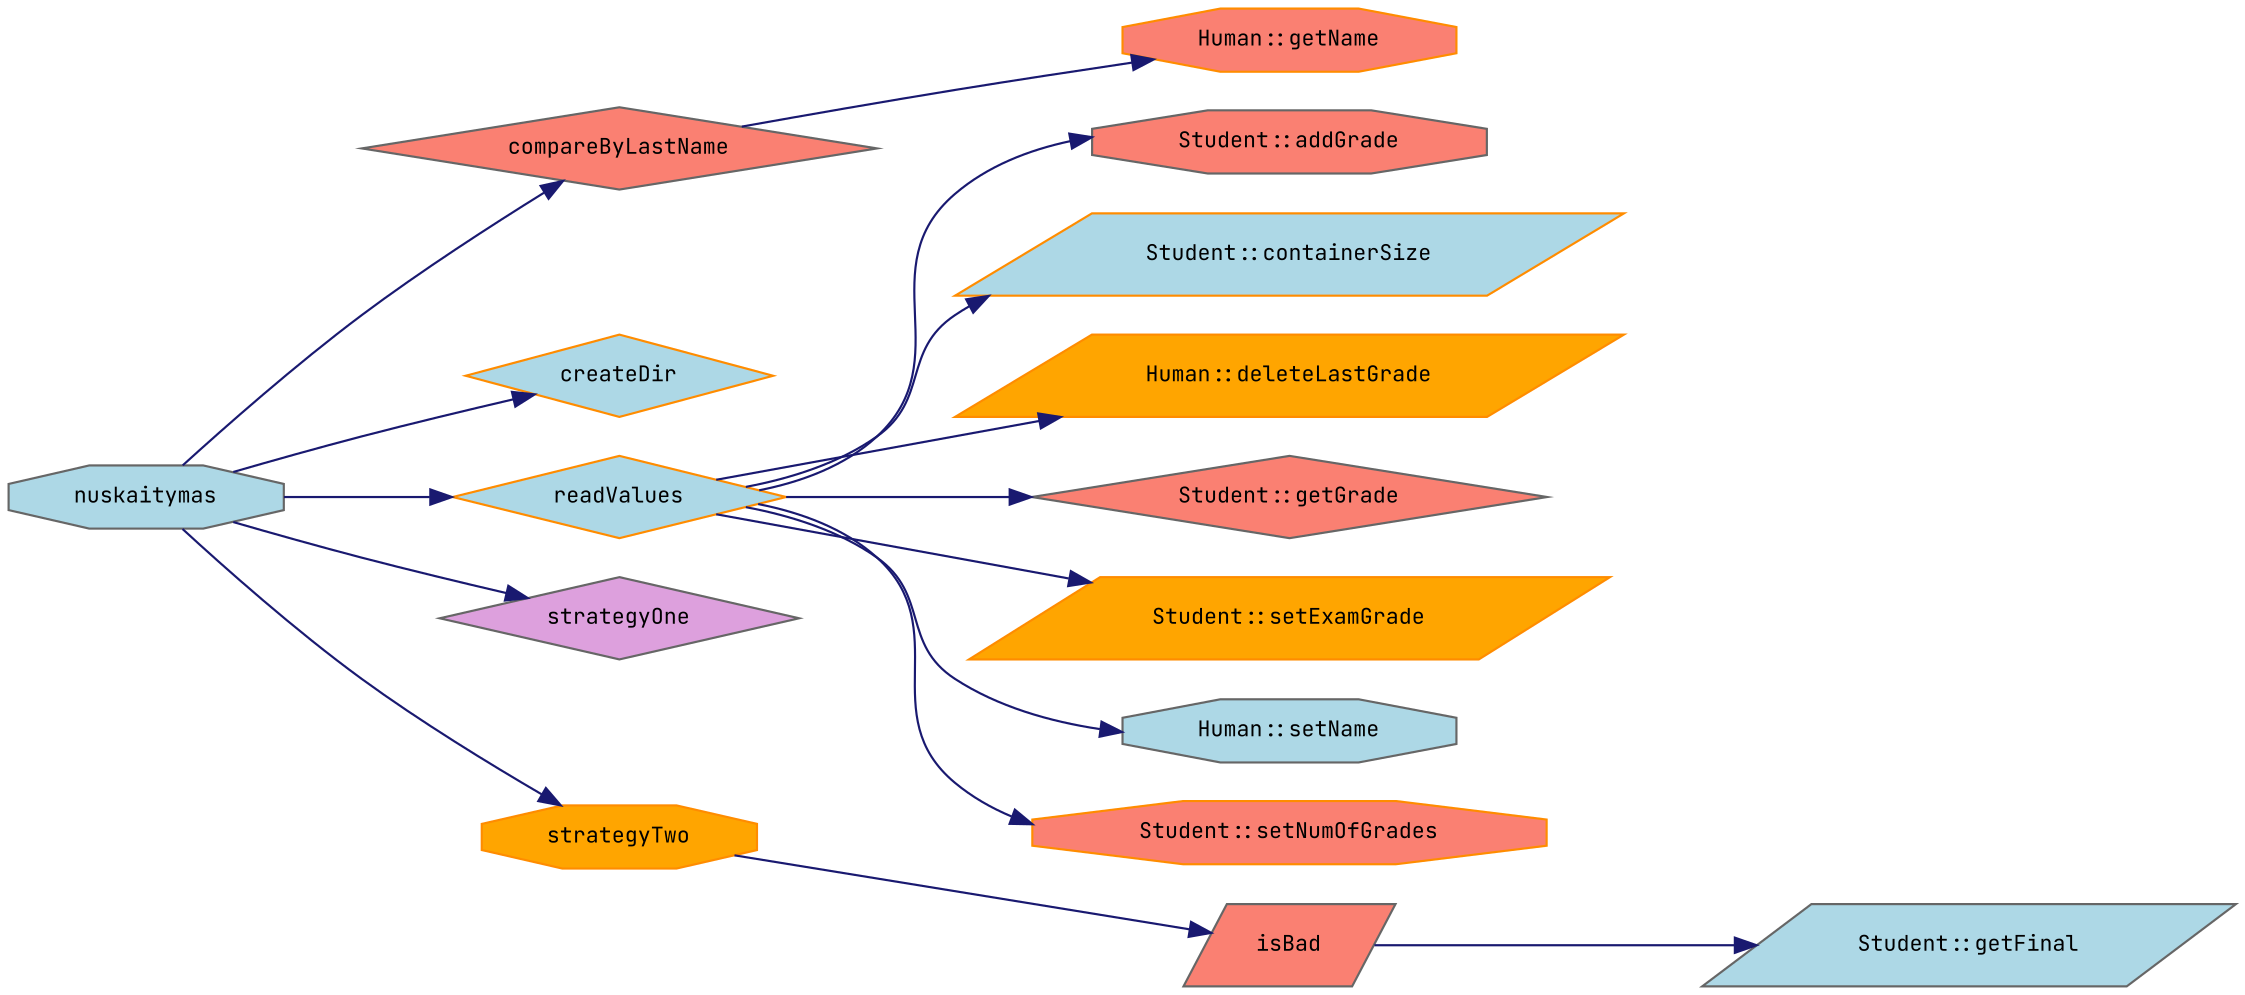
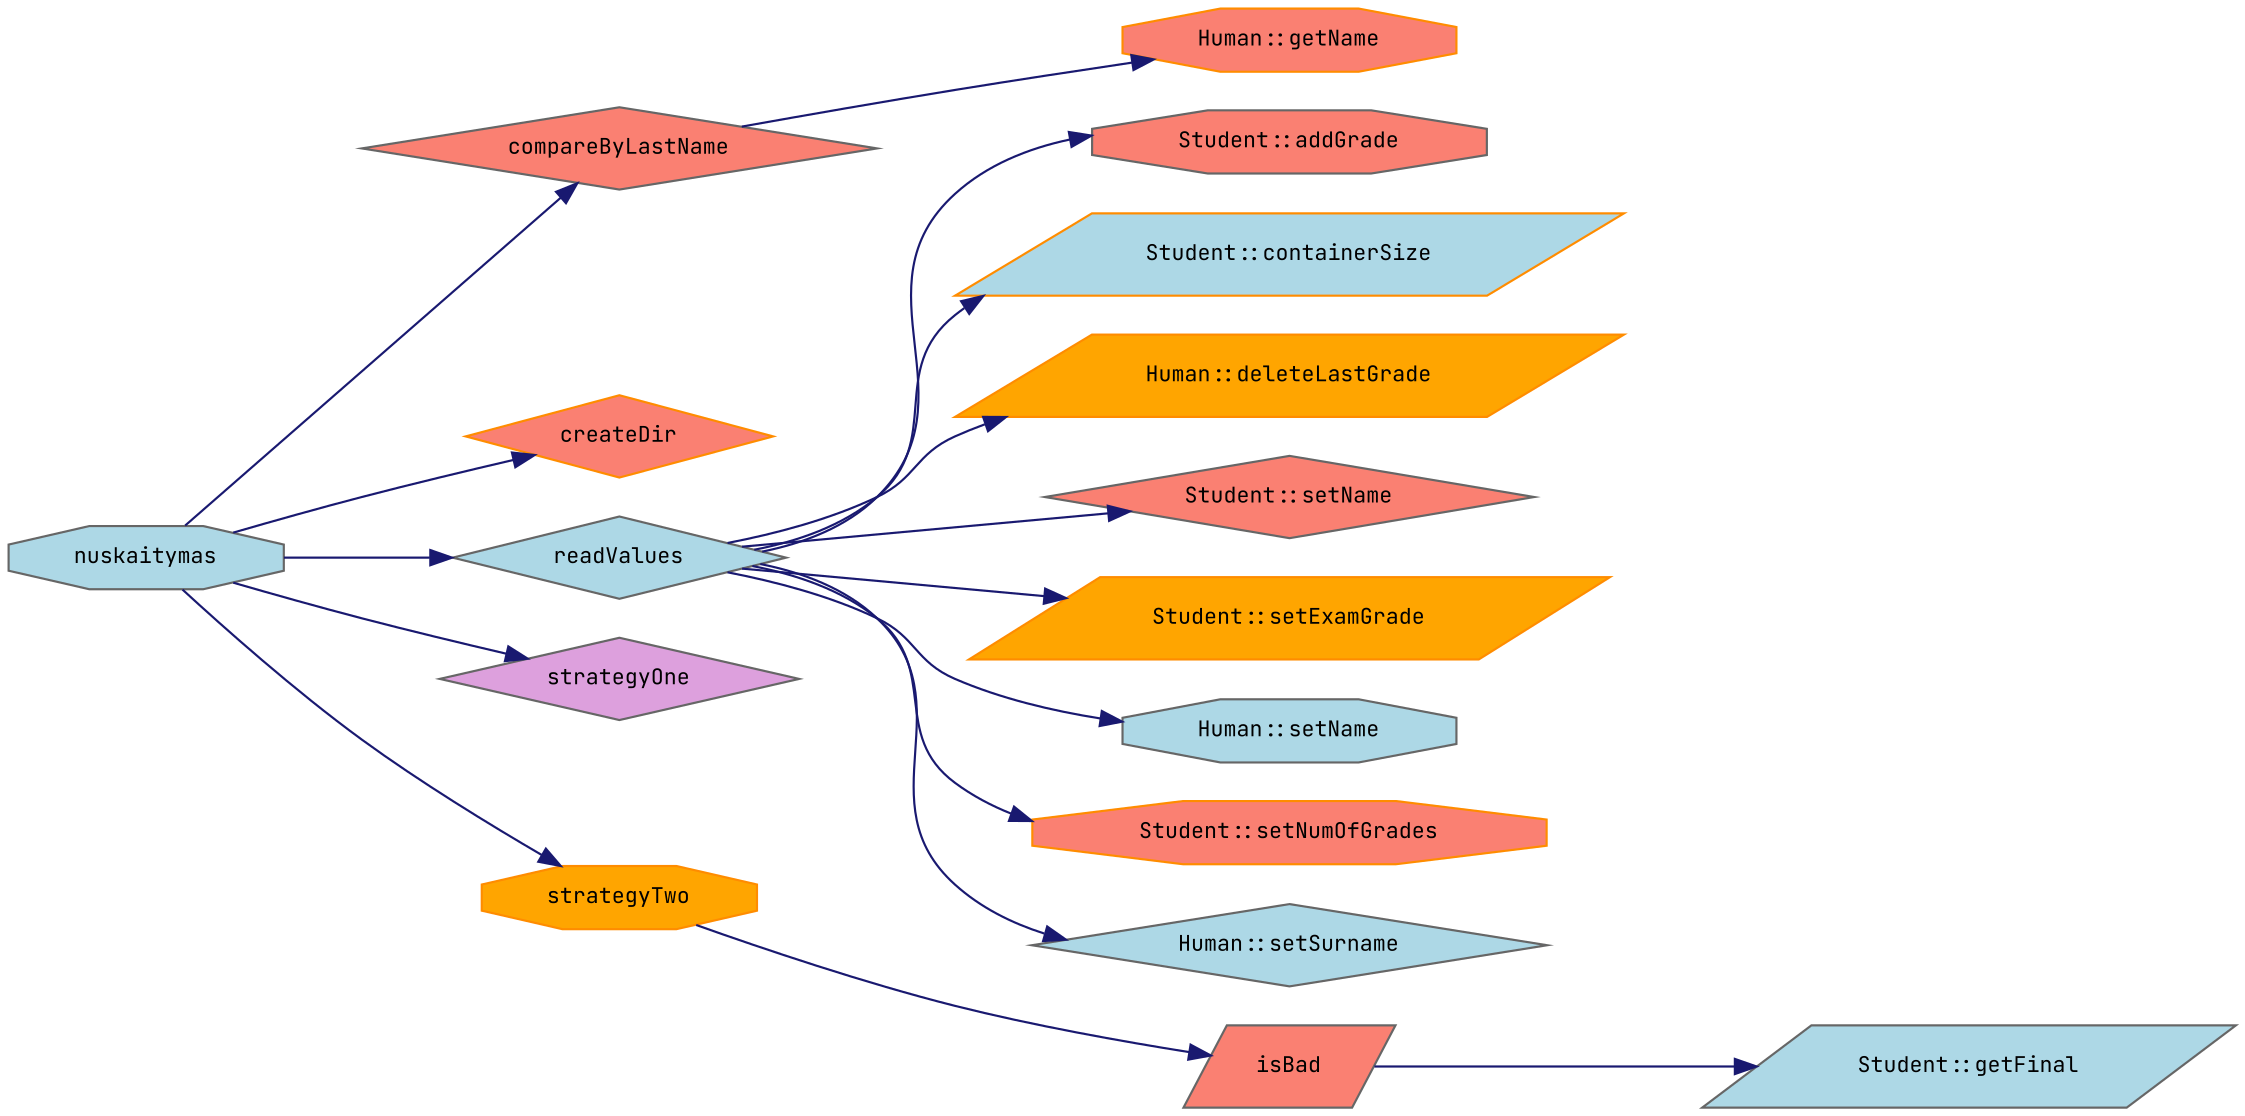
(619, 376) -> (619, 436)
(619, 497) -> (619, 558)
(1289, 497) -> (1289, 497)
none -> (1289, 945)
